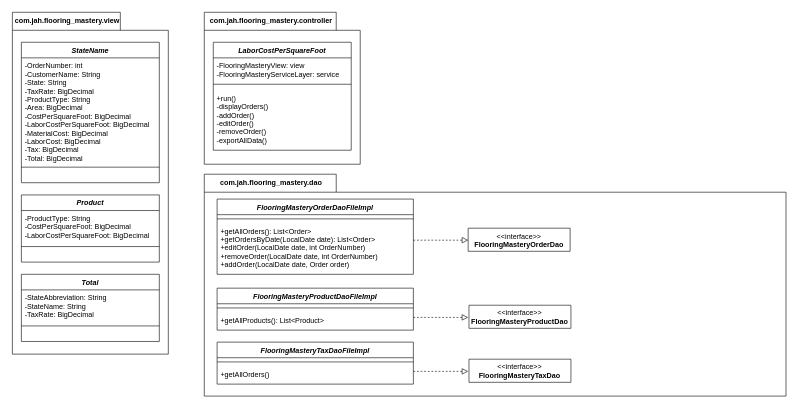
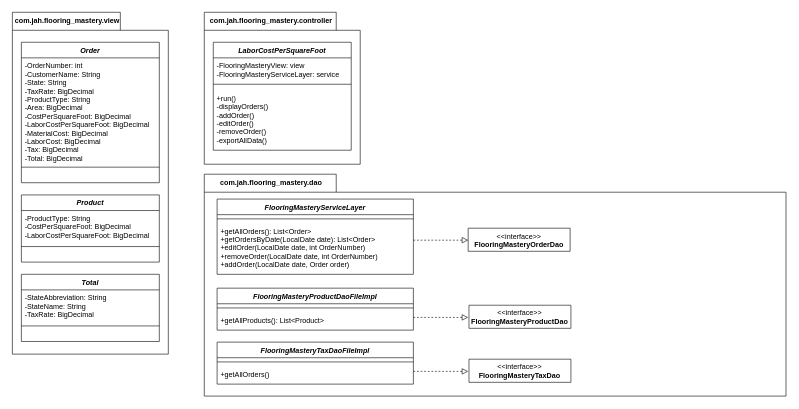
(90, 50) -> (90, 50)
(315, 207) -> (315, 207)
